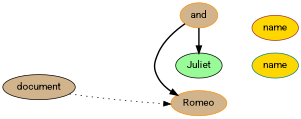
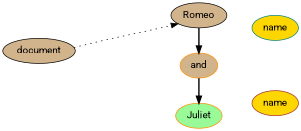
(157, 55) -> (199, 37)
(199, 66) -> (199, 116)
(199, 103) -> (199, 15)
